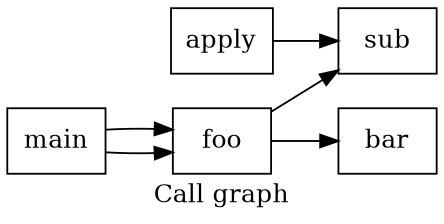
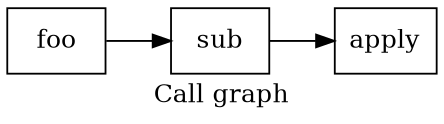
(297, 41) -> (293, 41)
(56, 141) -> none
(388, 141) -> none
